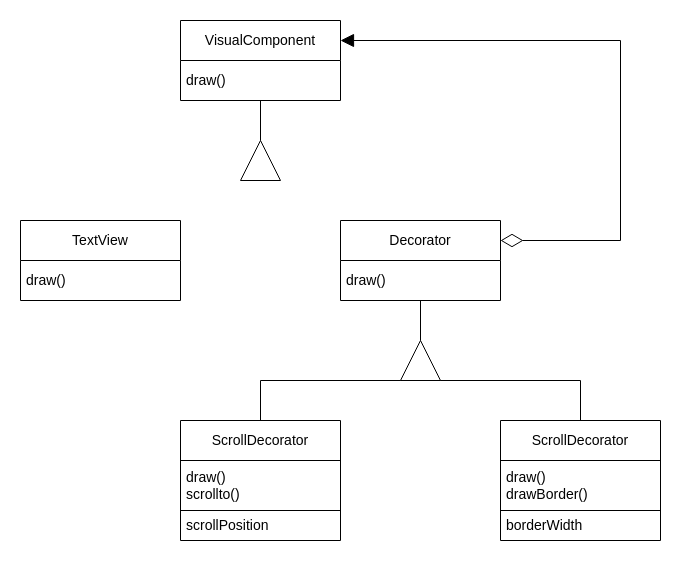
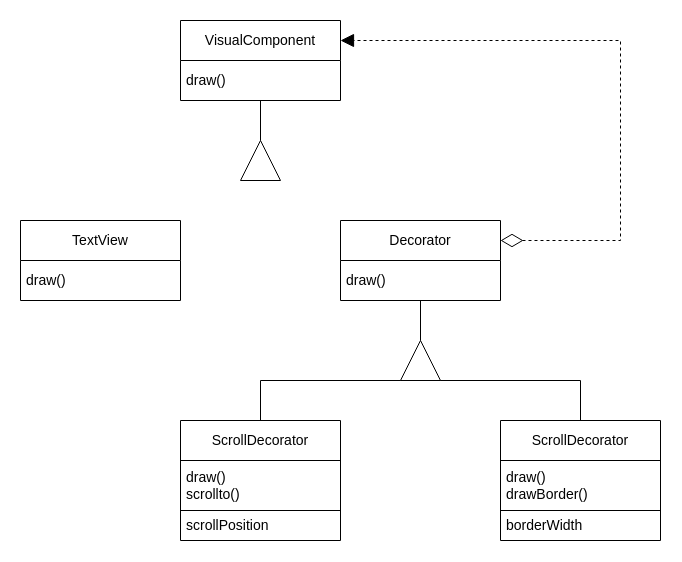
(621, 57) -> (621, 57)
